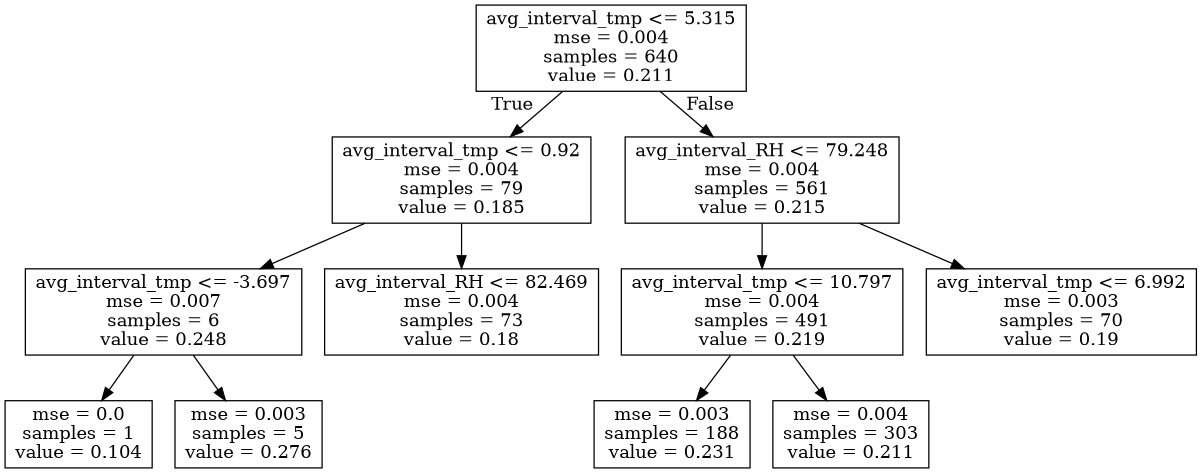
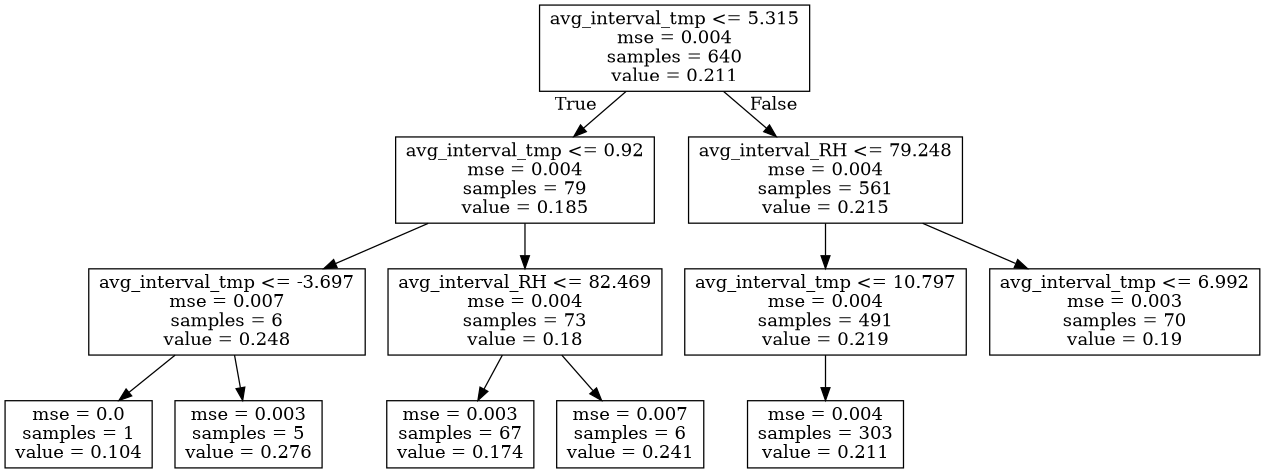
none -> (460, 434)
none -> (630, 434)
(672, 434) -> none
